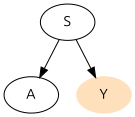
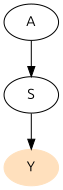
(52, 54) -> (31, 54)
